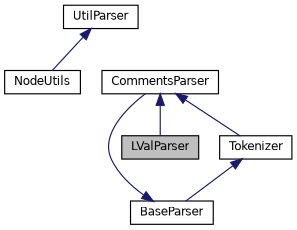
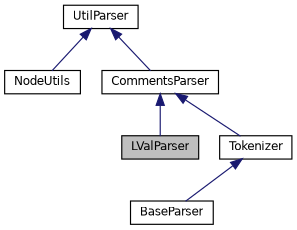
(109, 144) -> (135, 54)
